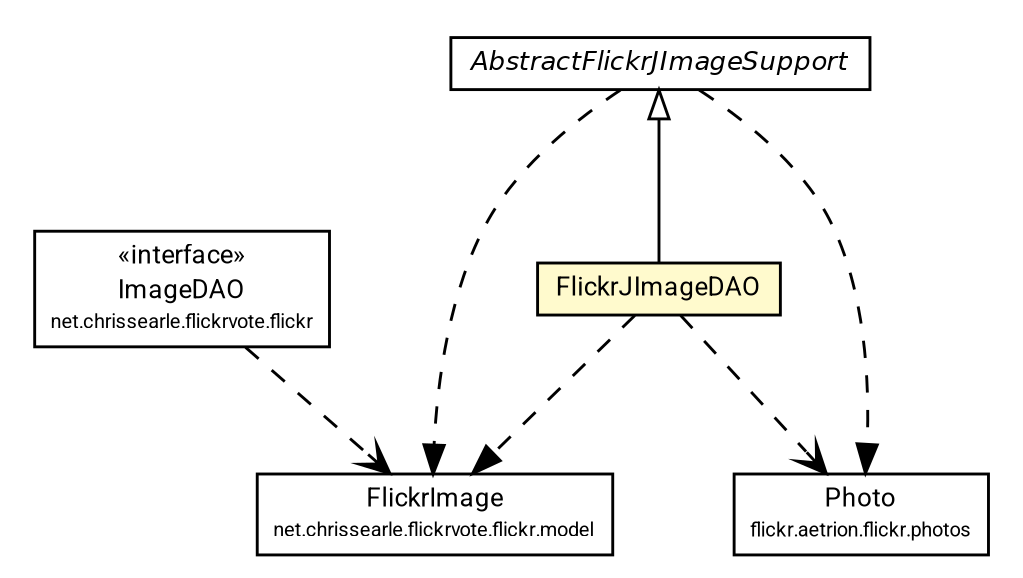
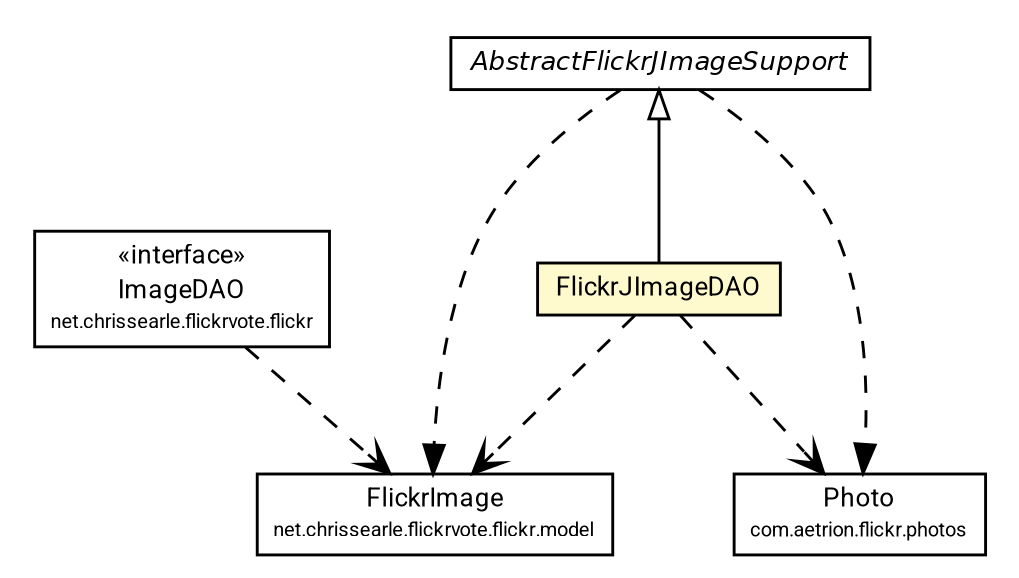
(564, 384) -> (564, 384)
(861, 530) -> (860, 530)
